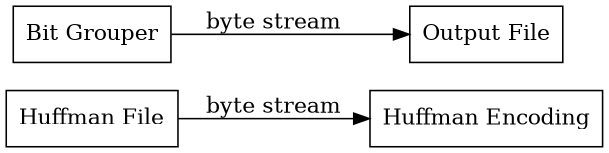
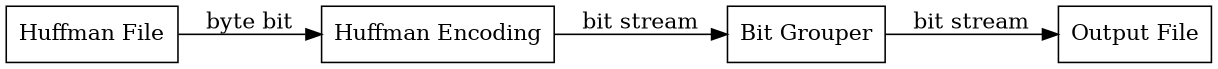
(274, 23) -> (972, 23)
none -> (633, 34)
(274, 107) -> (250, 23)
